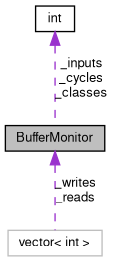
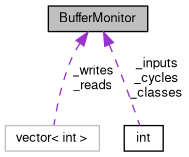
(55, 85) -> (125, 85)
